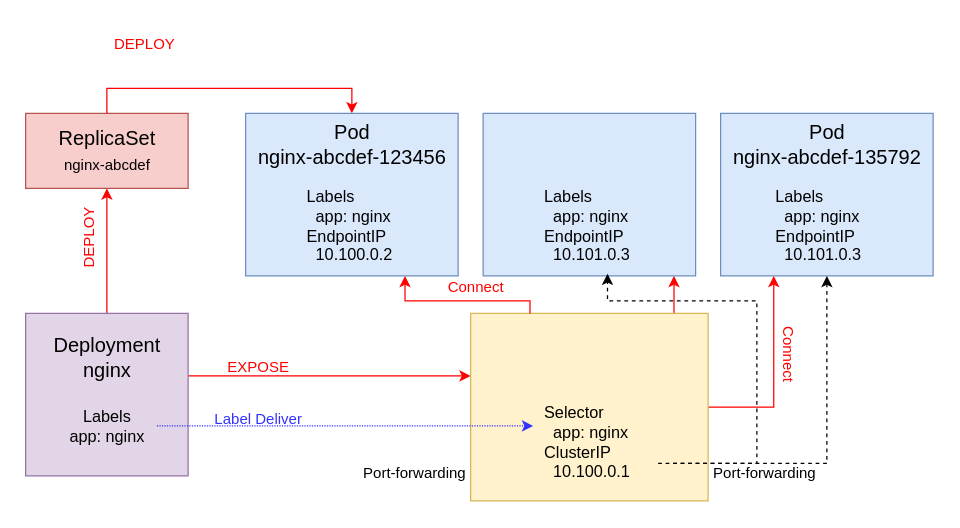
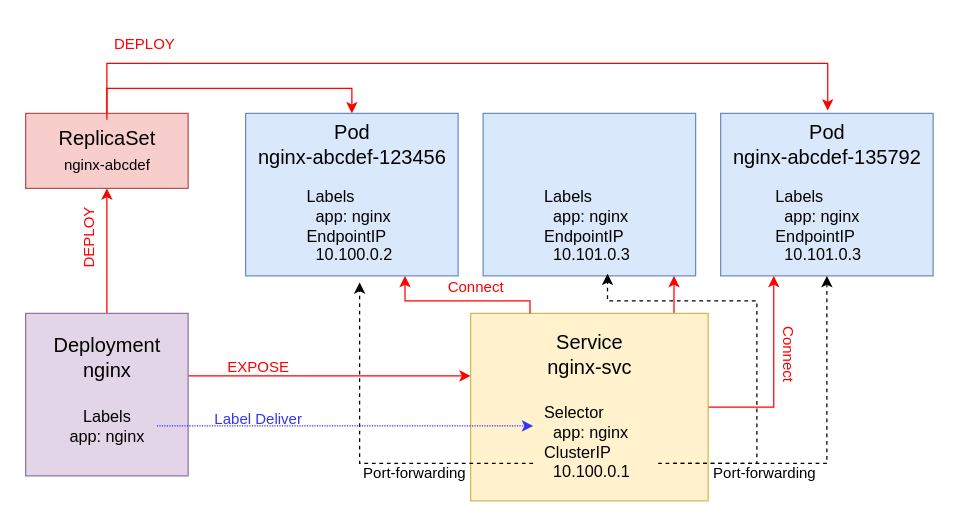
none -> (475, 63)
none -> (589, 354)
none -> (360, 463)
